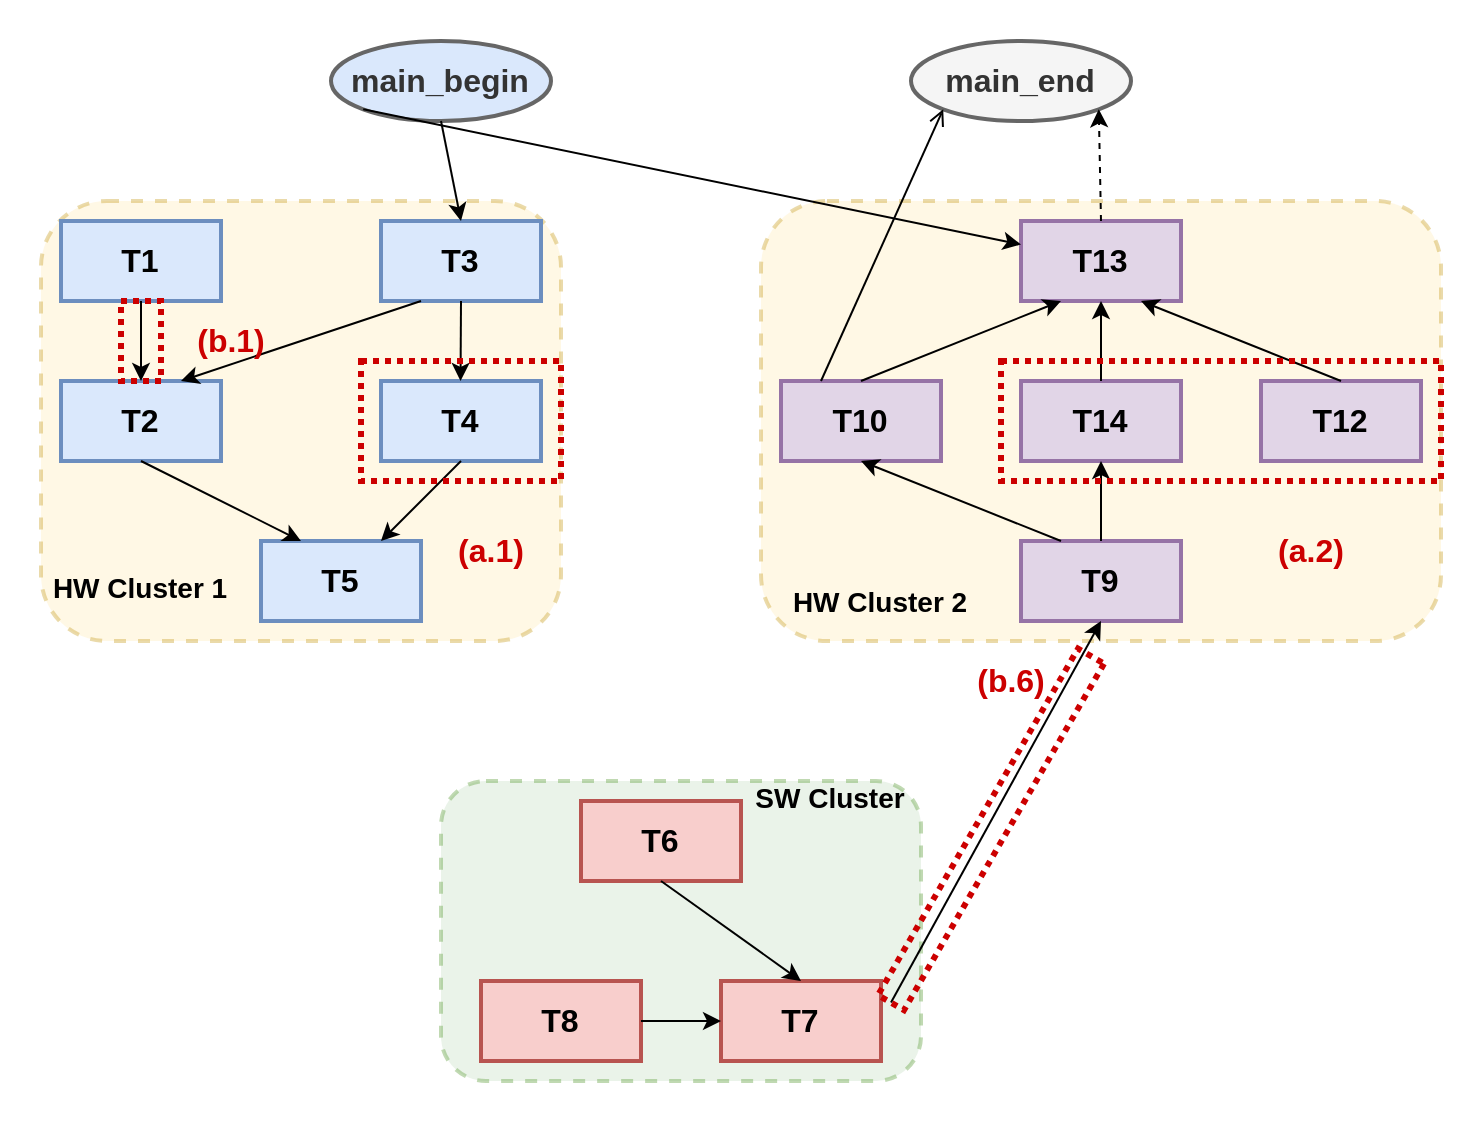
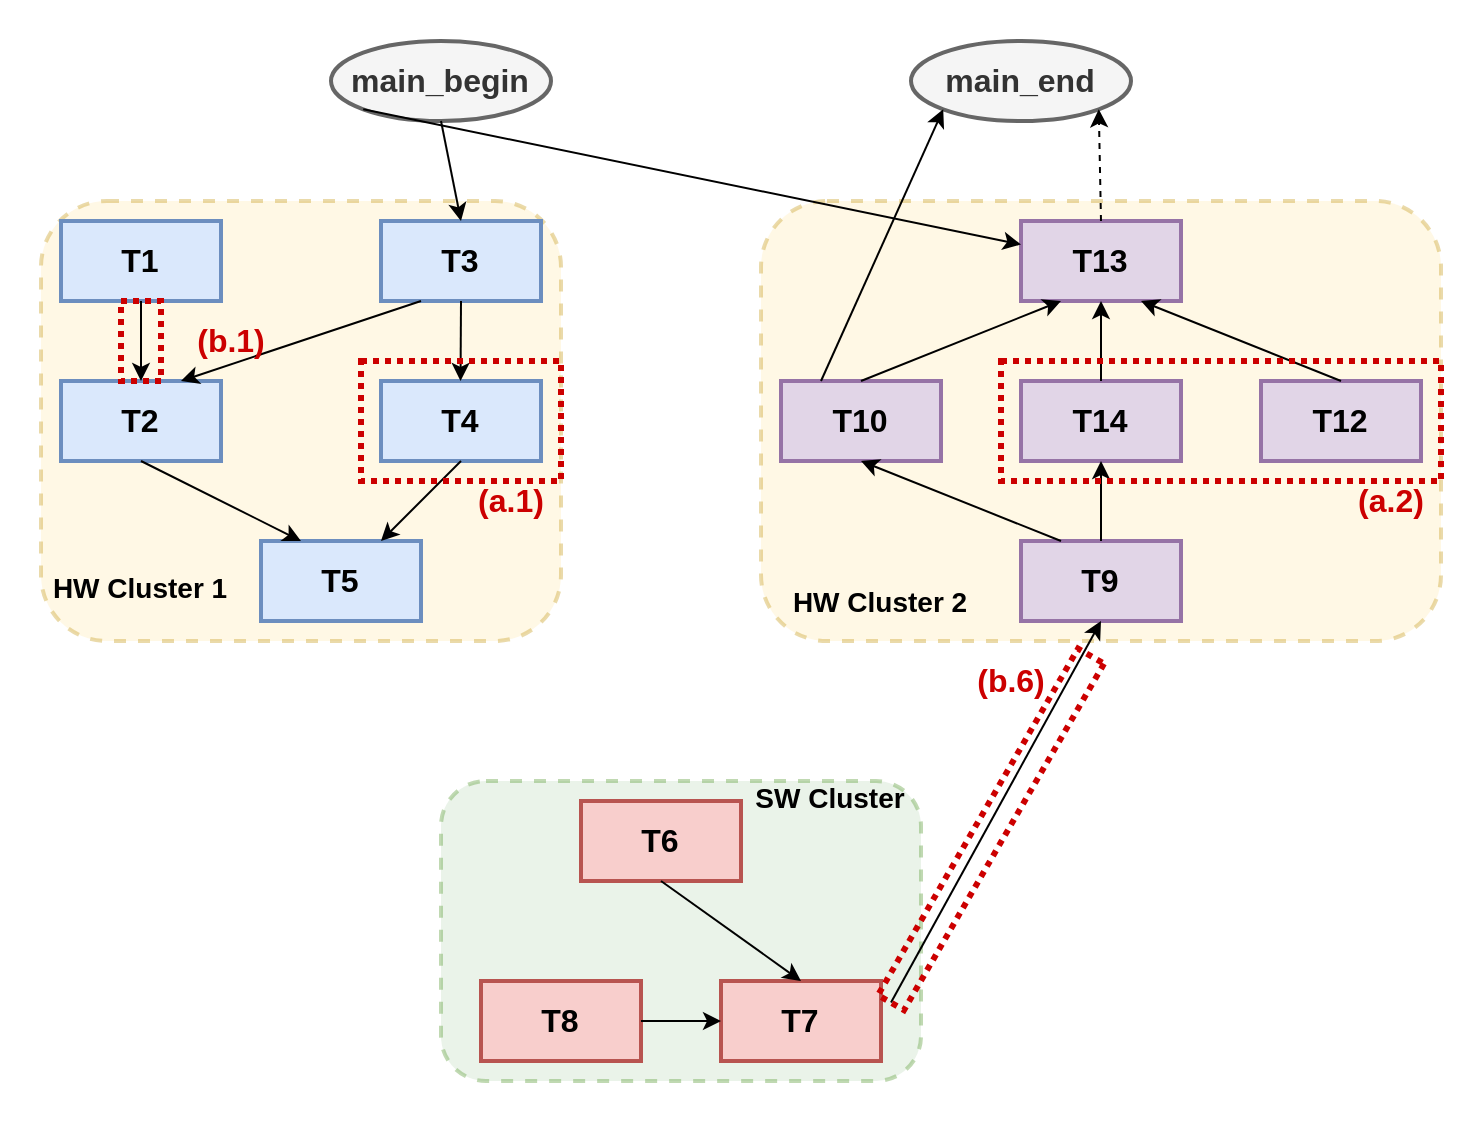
(441, 81) -> (441, 81)
(939, 120) -> (937, 123)
(491, 551) -> (511, 501)
(1311, 551) -> (1391, 501)
